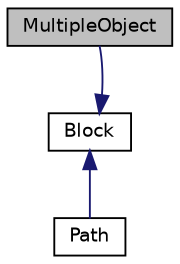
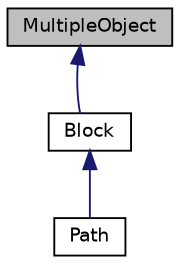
(102, 70) -> (77, 89)
